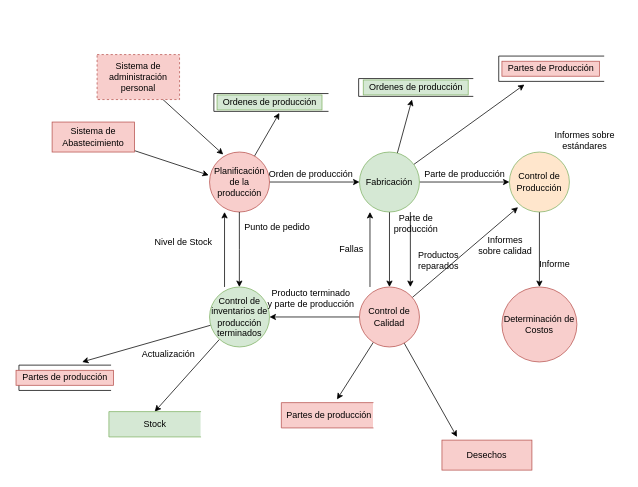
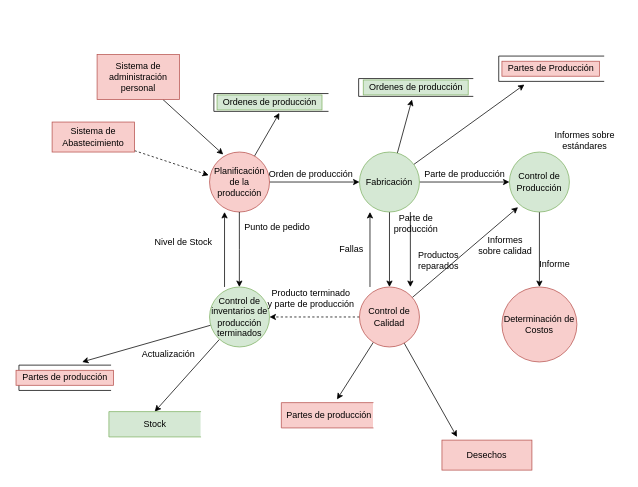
(138, 77) -> (138, 77)
(169, 162) -> (169, 162)
(540, 182) -> (540, 182)
(317, 317) -> (317, 317)
